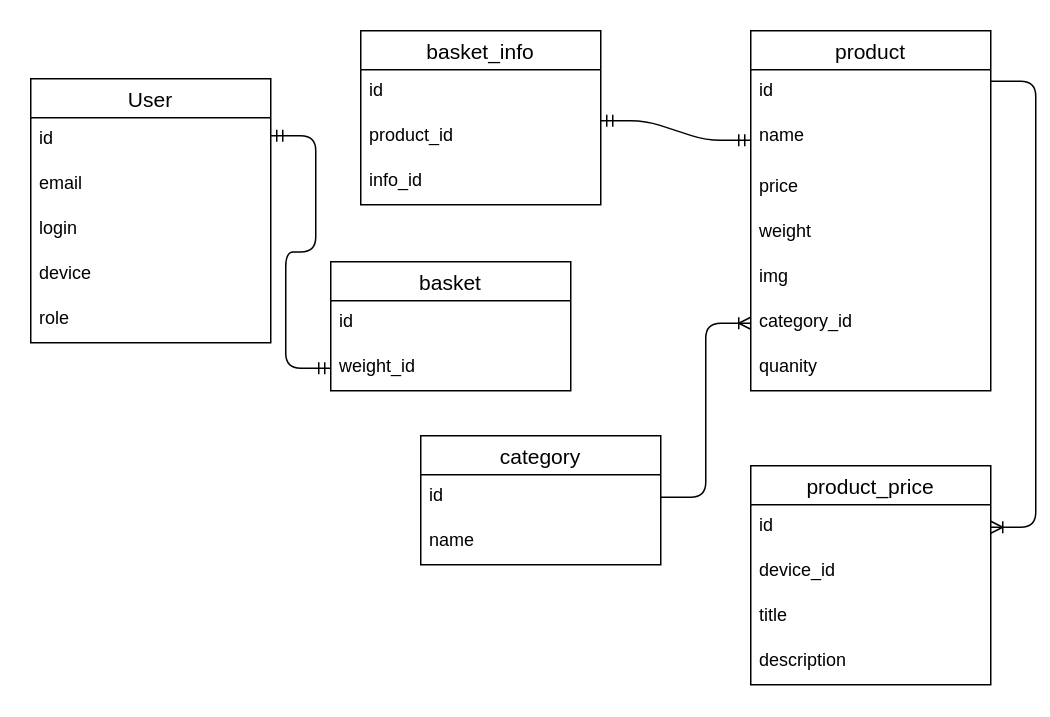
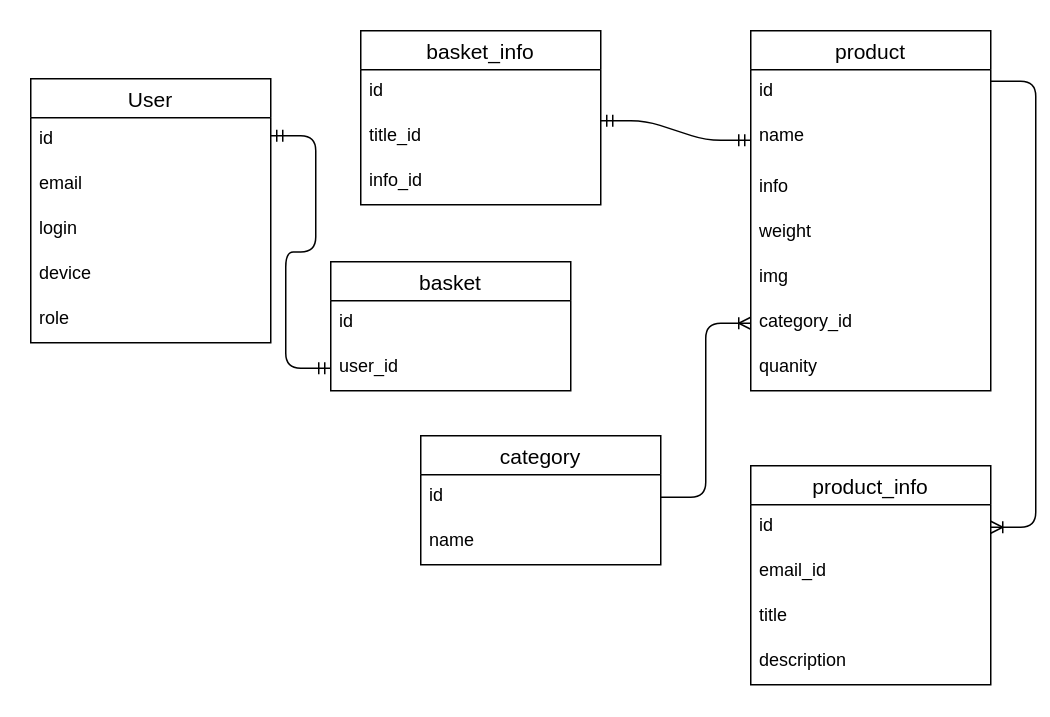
(417, 135) -> (402, 135)
(782, 186) -> (777, 186)
(380, 366) -> (372, 366)
(870, 487) -> (870, 487)
(800, 570) -> (792, 570)
